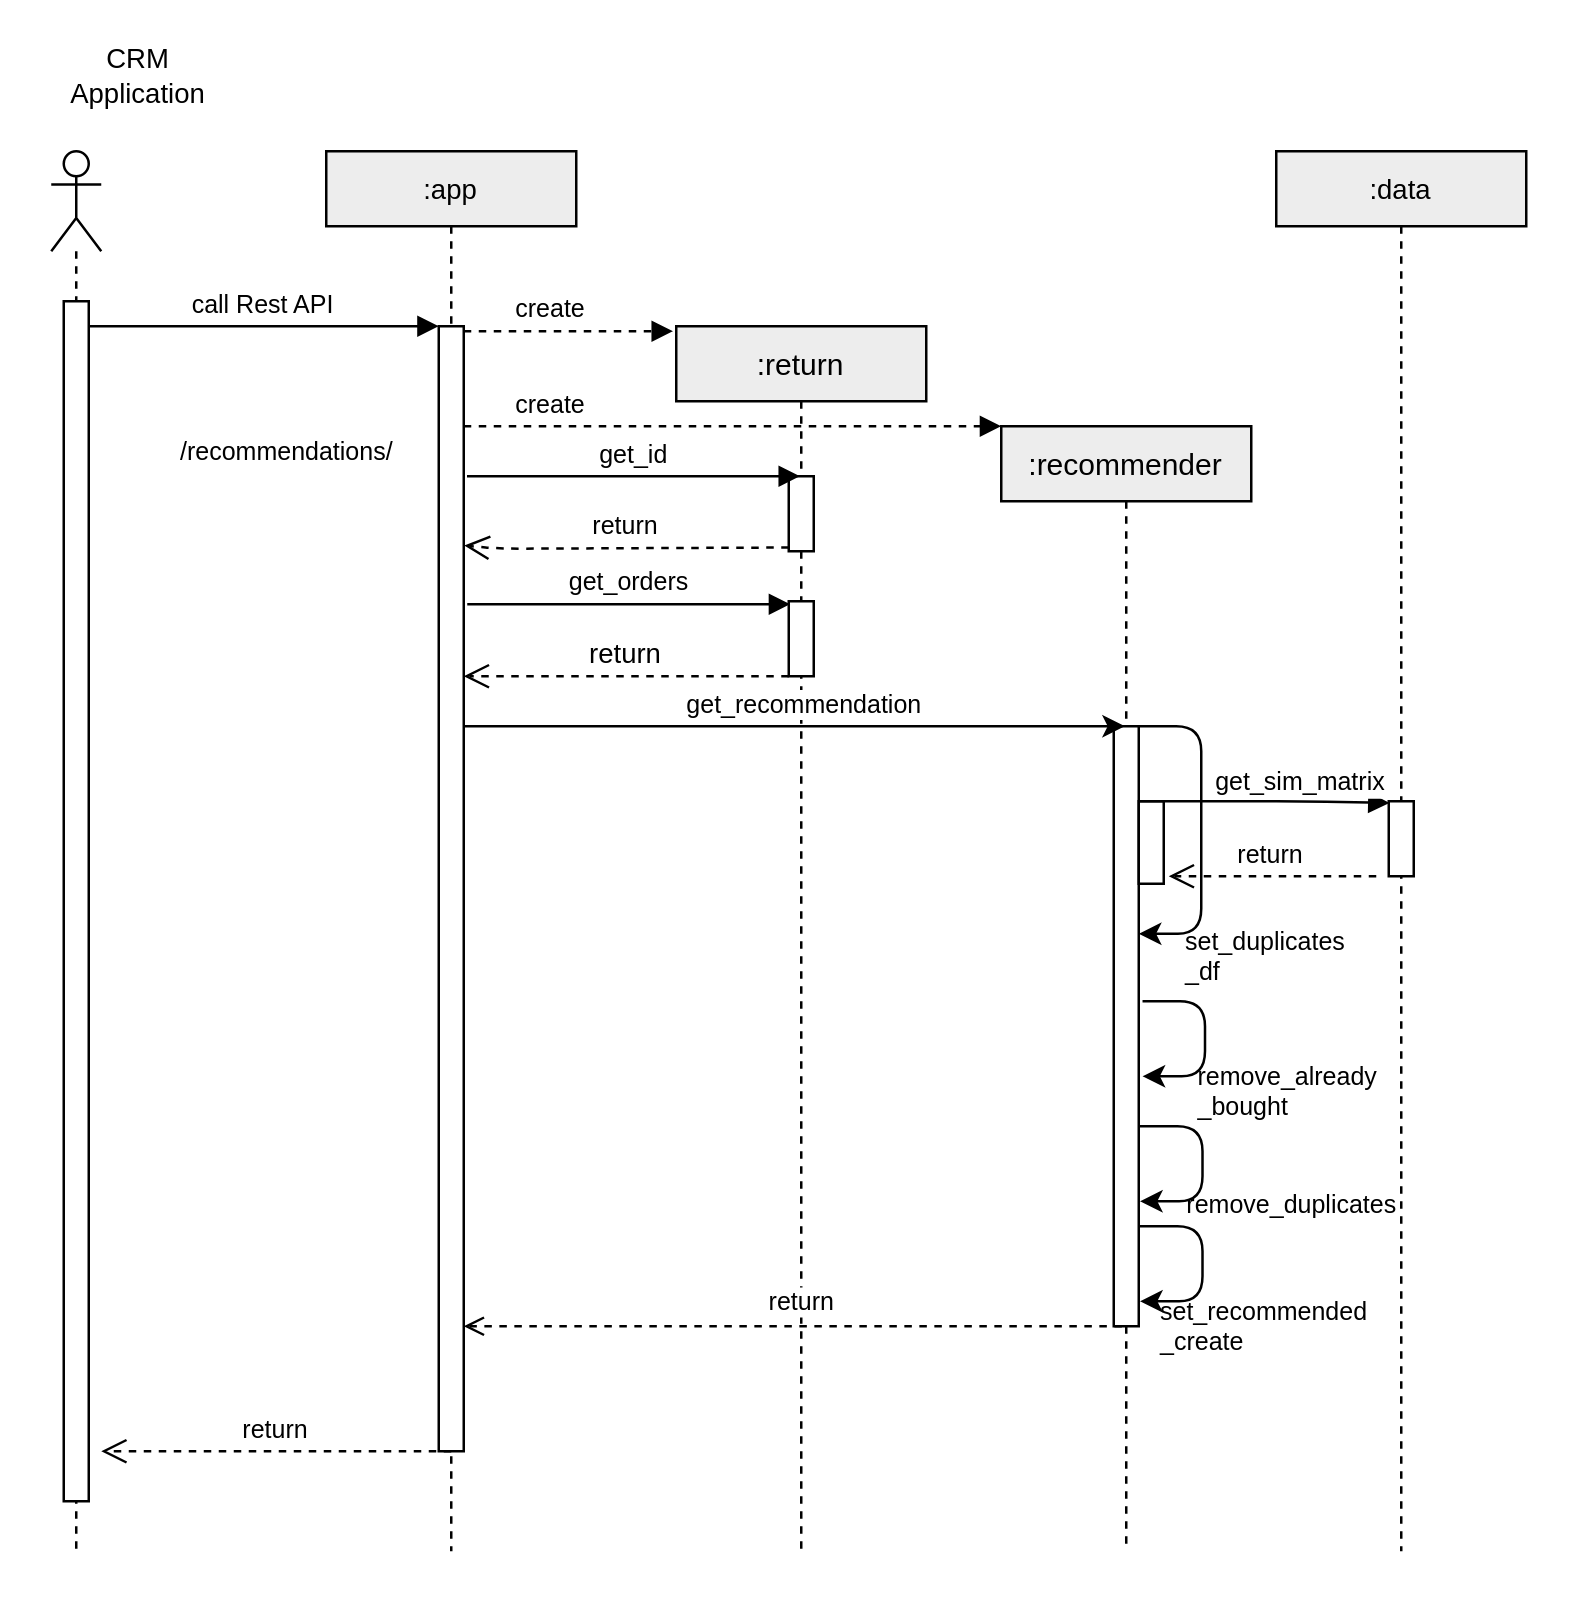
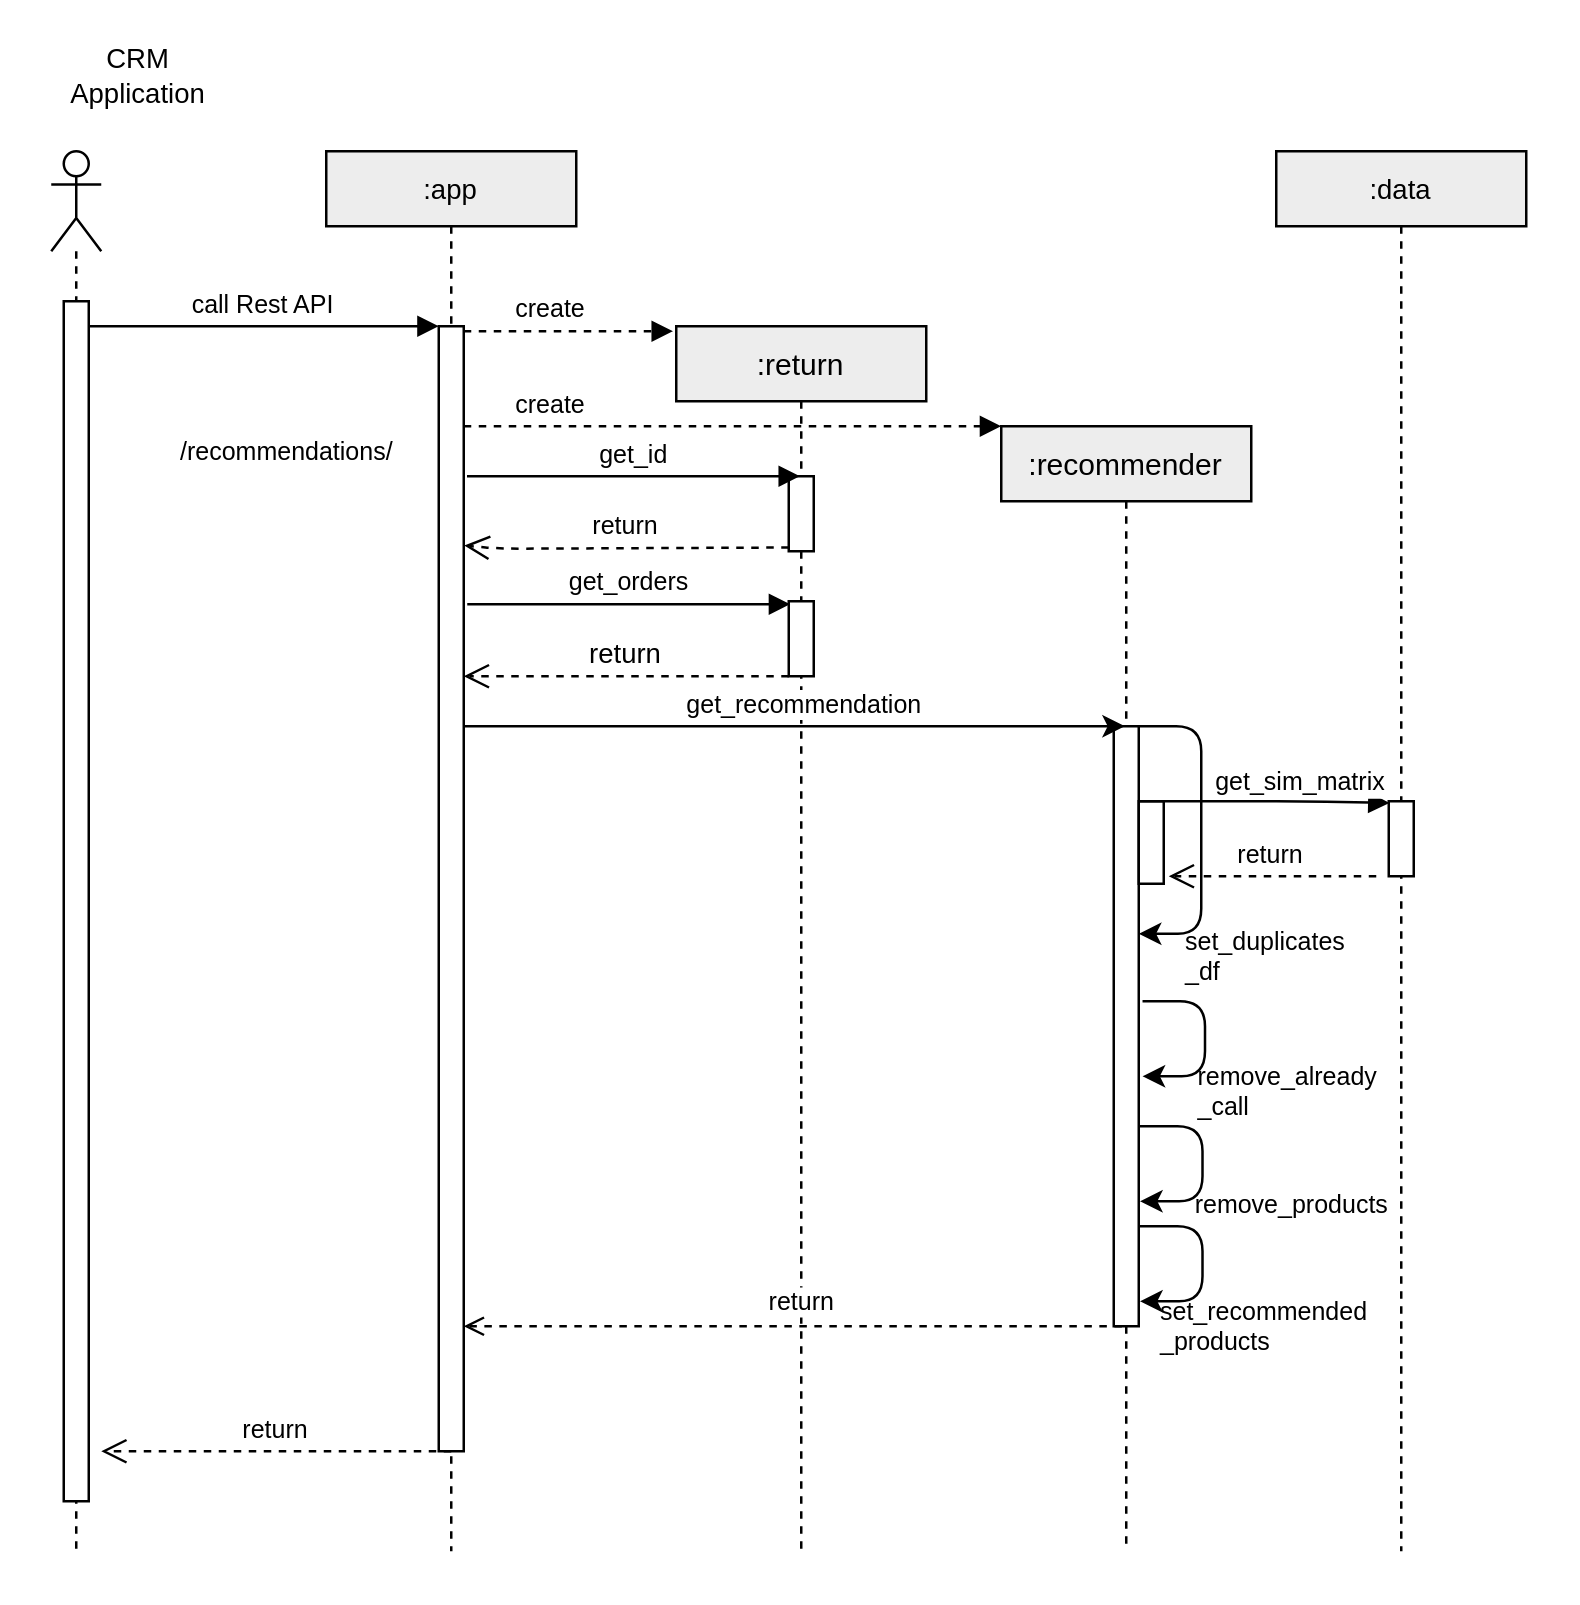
(1294, 1091) -> (1294, 1091)
(1293, 1204) -> (1293, 1204)
(1266, 1326) -> (1266, 1326)
